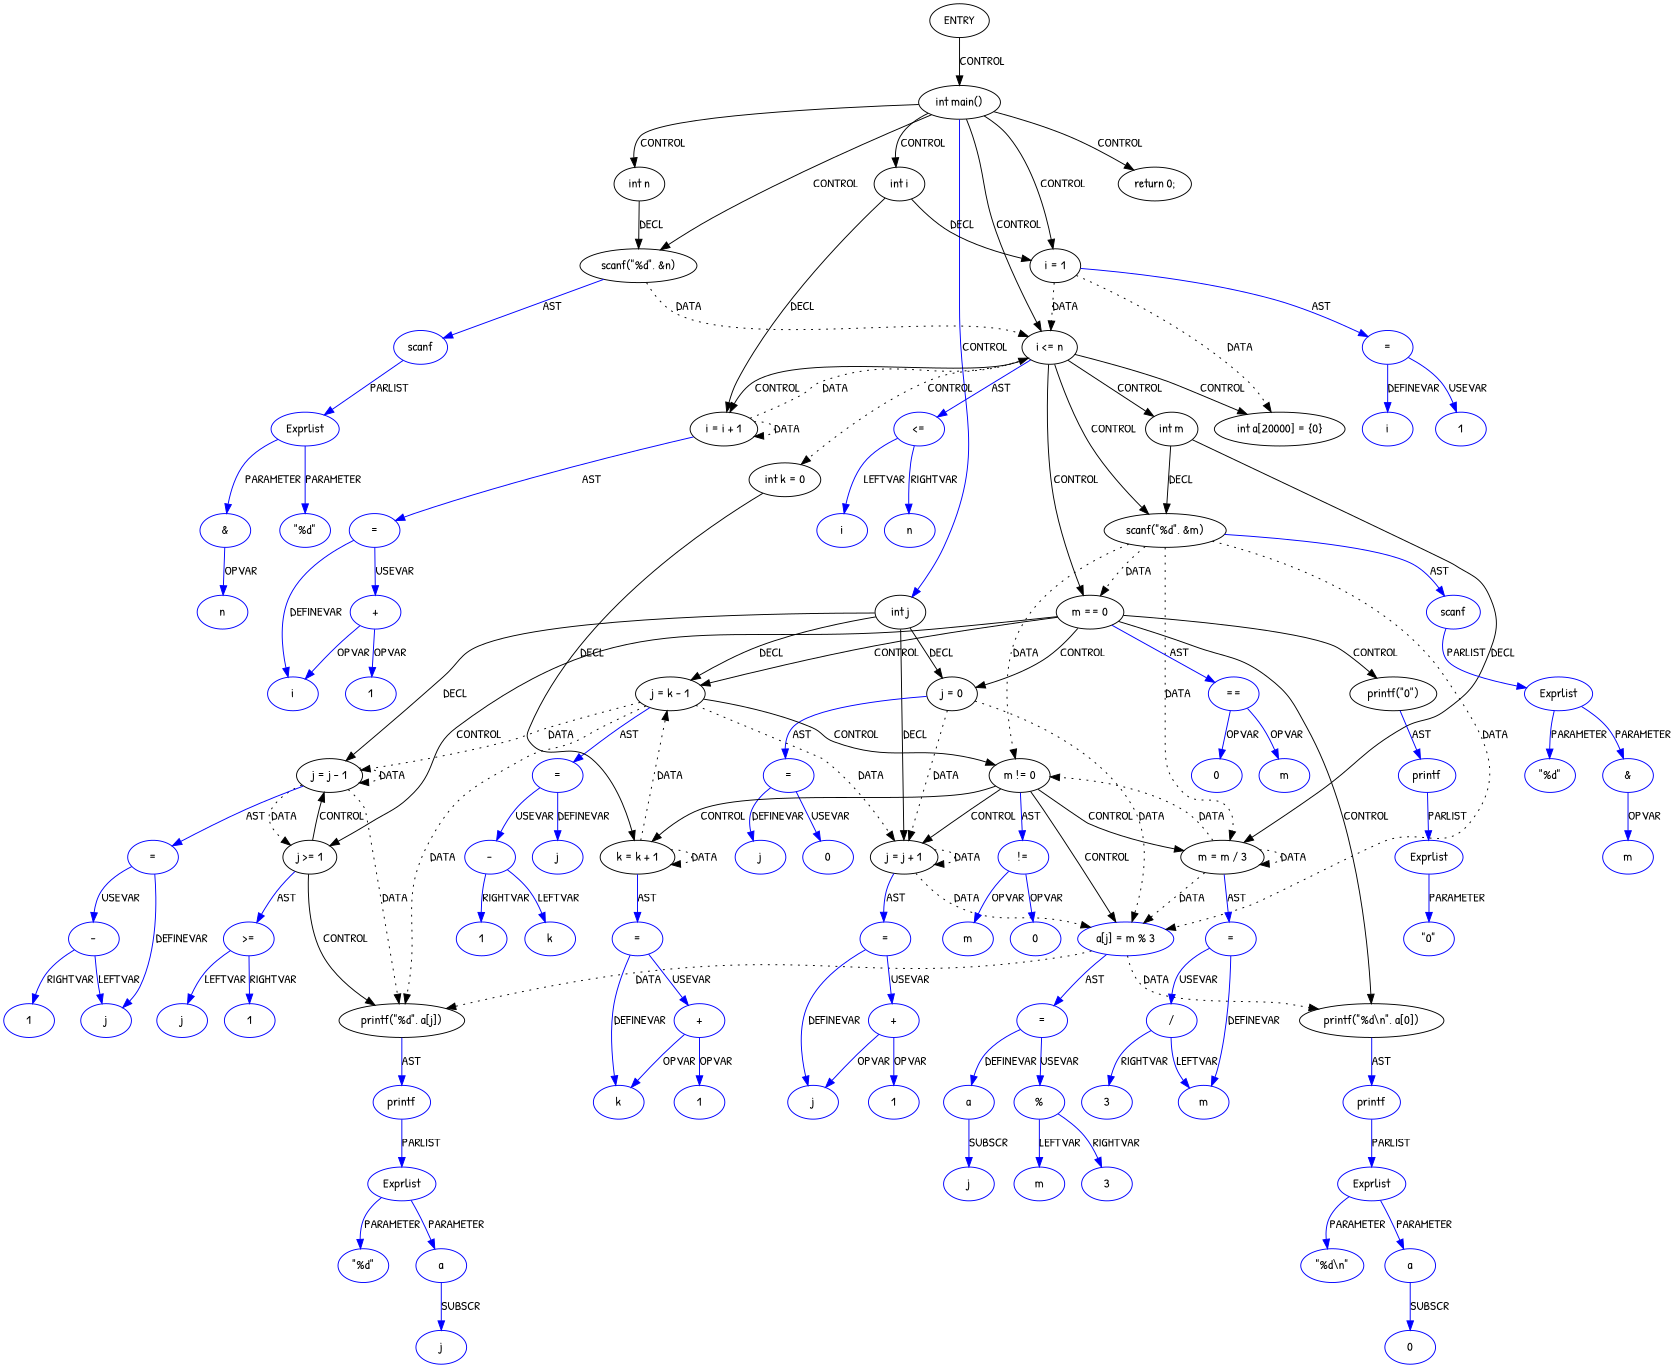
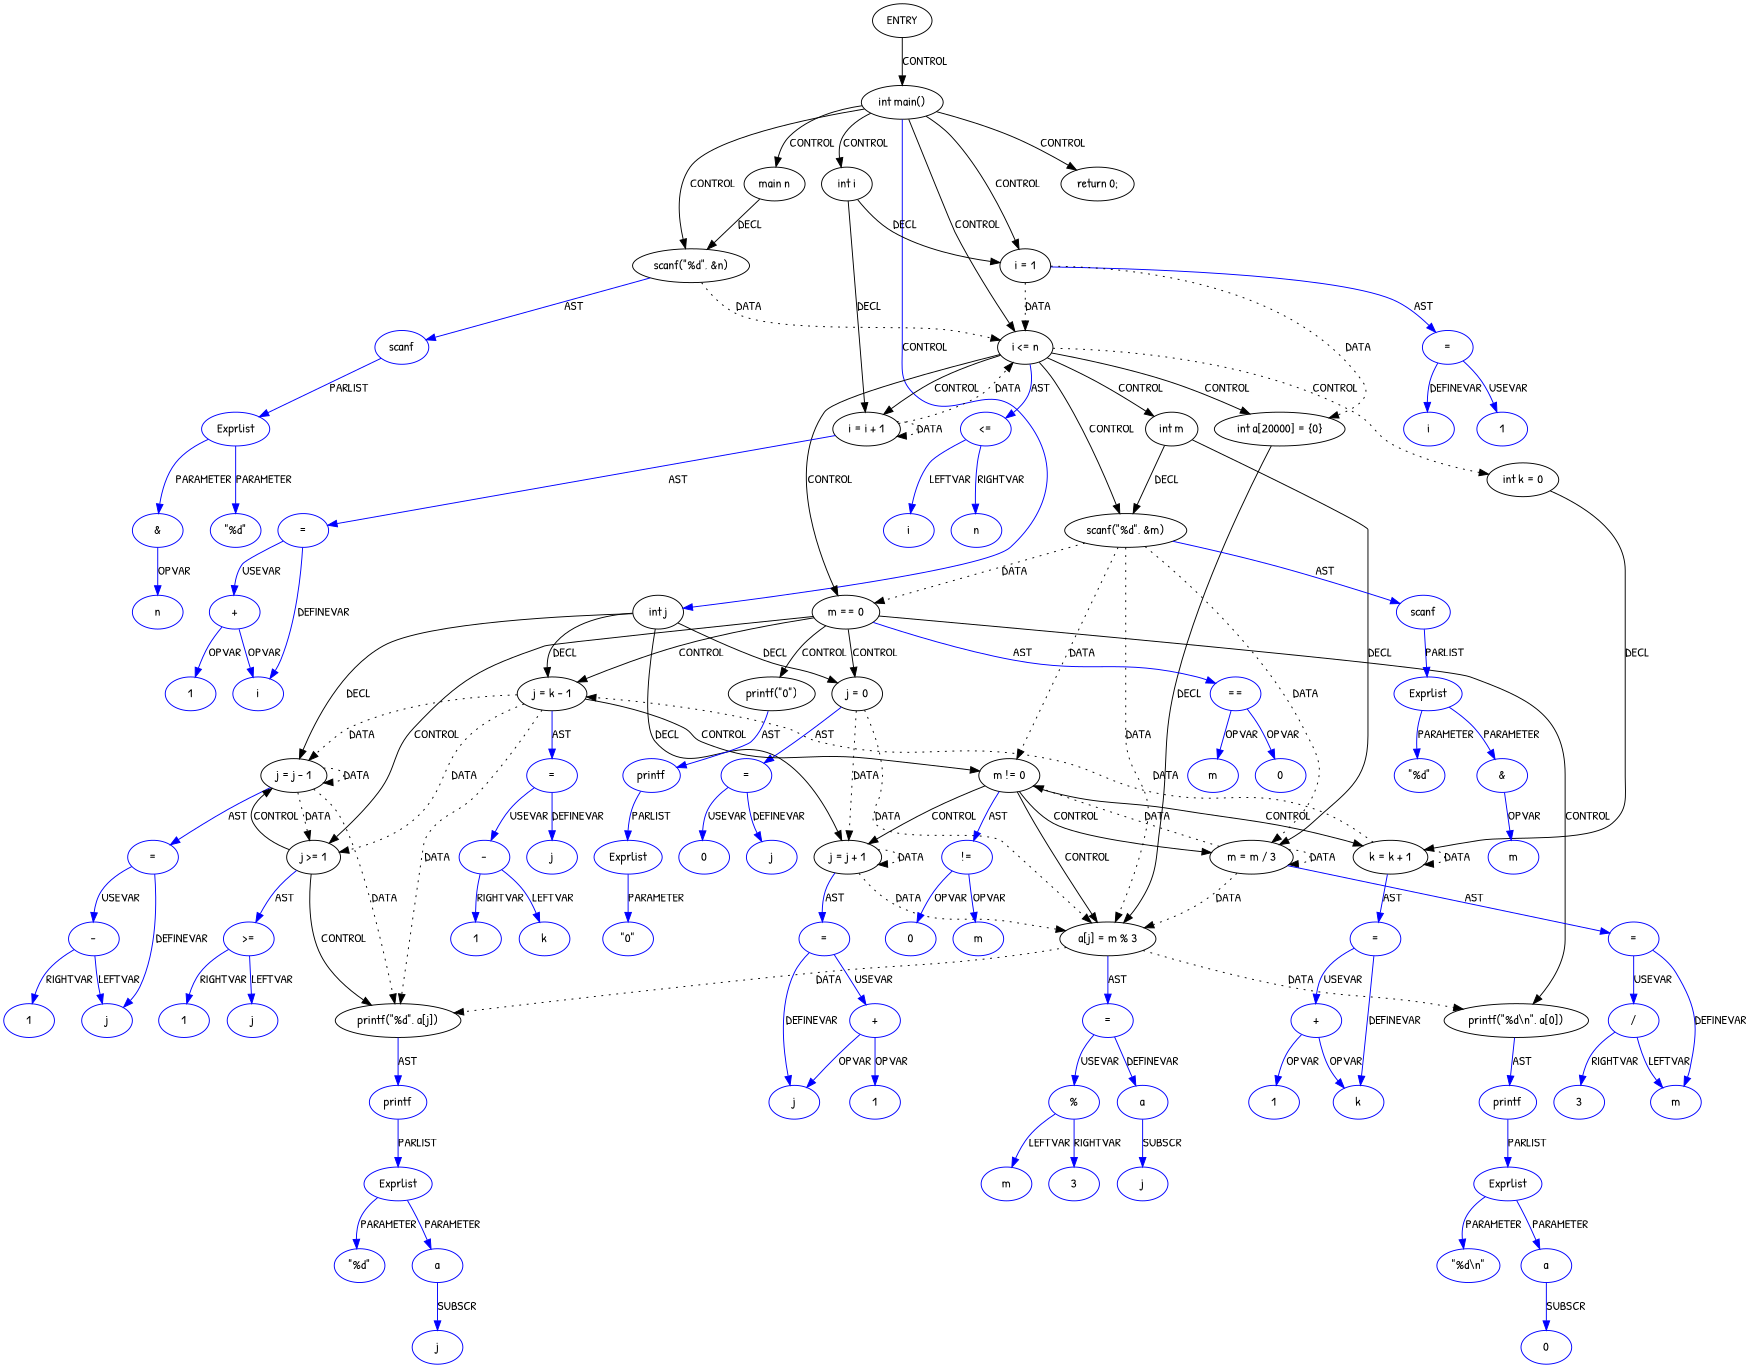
(639, 184) -> (775, 184)
none -> (1181, 664)
(805, 751) -> (441, 782)
(1126, 939) -> (1108, 939)
